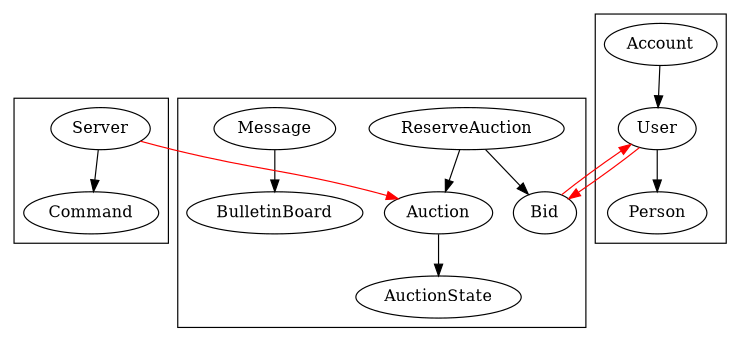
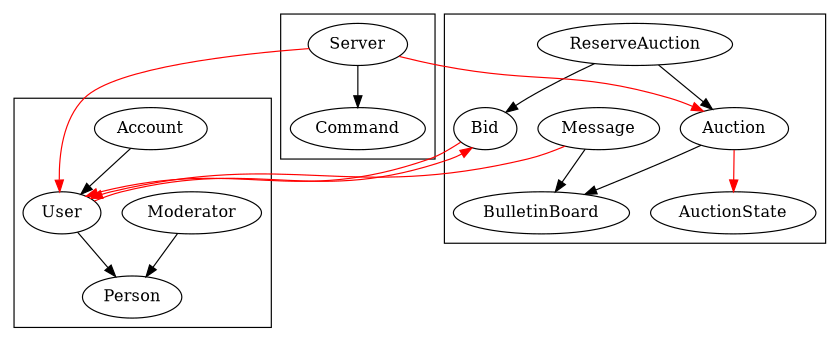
none -> (151, 70)
none -> (649, 168)
none -> (428, 175)
none -> (192, 213)
(439, 249) -> (734, 165)
